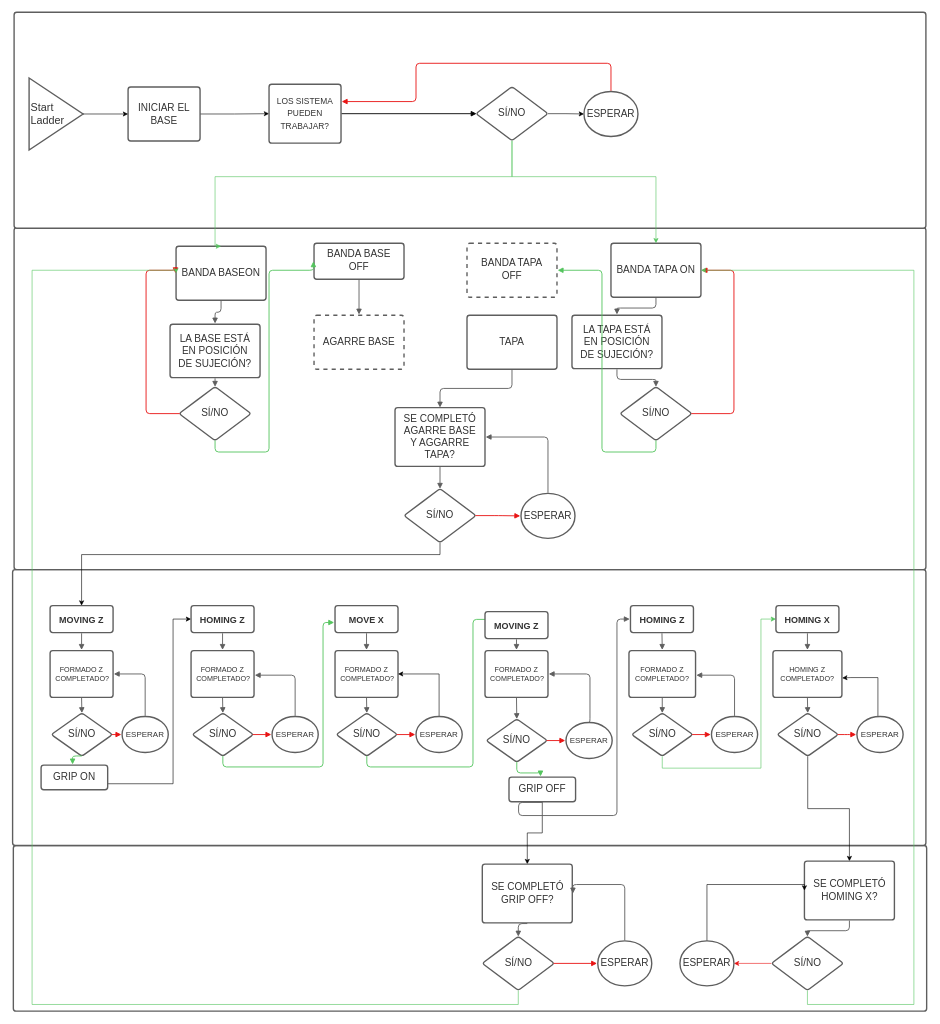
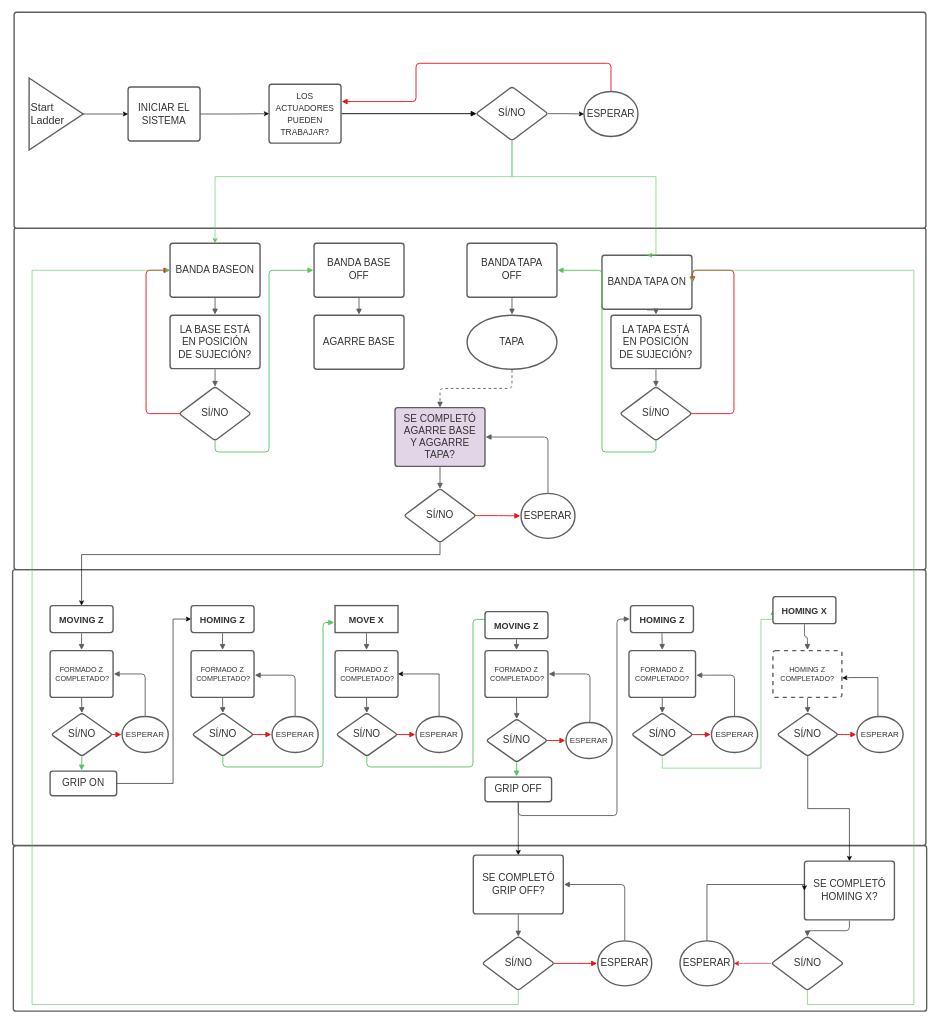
(164, 114) -> (164, 114)
(305, 114) -> (305, 114)
(359, 261) -> (359, 270)
(512, 270) -> (512, 270)
(656, 270) -> (647, 282)
(221, 273) -> (215, 270)
none -> (512, 306)
(359, 342) -> (359, 342)
(512, 342) -> (512, 342)
(617, 342) -> (656, 342)
(215, 351) -> (215, 342)
(479, 389) -> (479, 389)
(440, 437) -> (440, 437)
(367, 619) -> (367, 619)
(808, 619) -> (805, 610)
(808, 674) -> (808, 674)
(74, 778) -> (83, 784)
(542, 790) -> (518, 790)
(527, 894) -> (518, 885)
